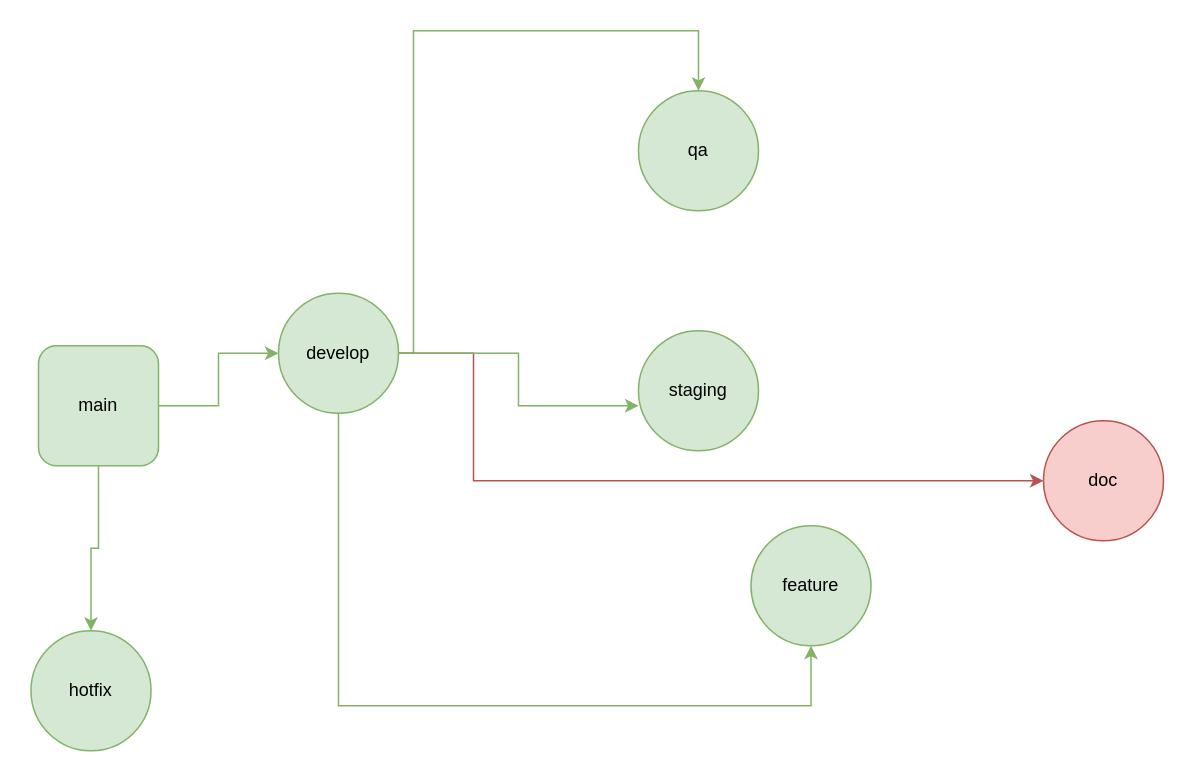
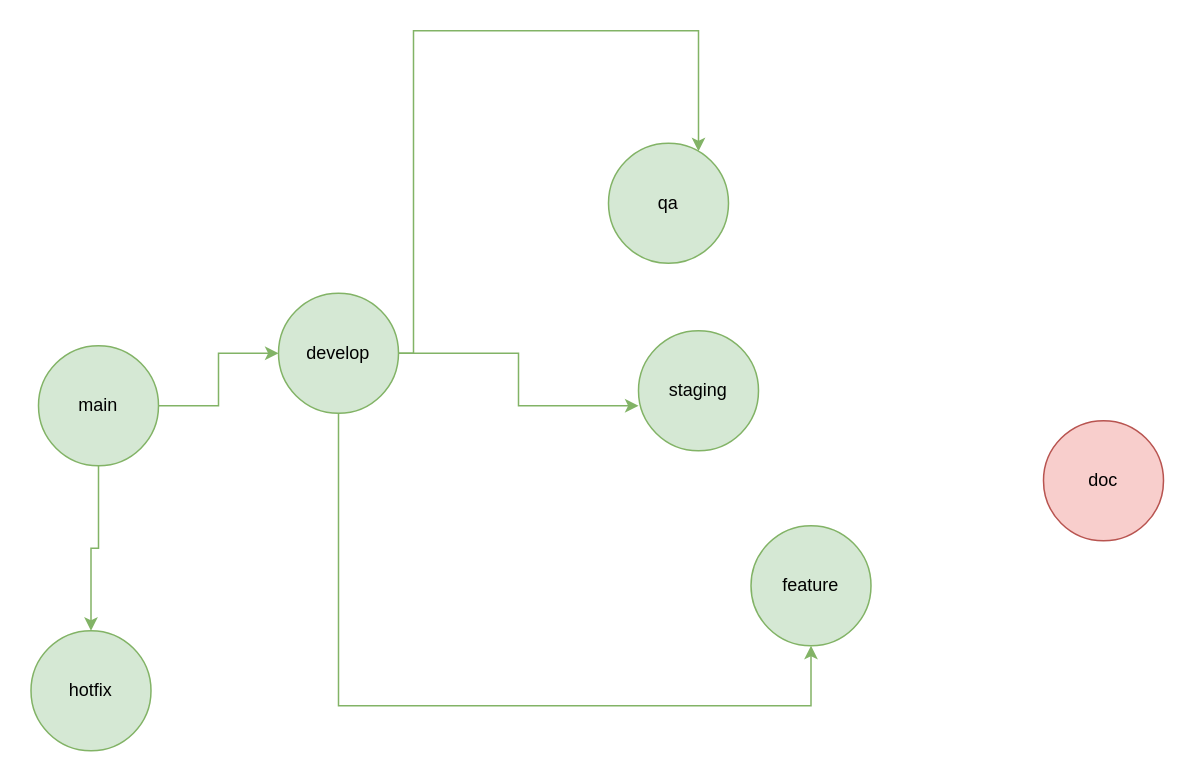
(698, 151) -> (668, 203)
(98, 406) -> (98, 406)
(691, 481) -> none
